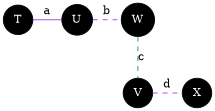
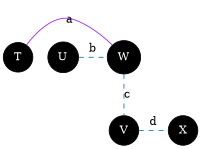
(47, 20) -> (69, 19)
(107, 20) -> (93, 57)
(167, 93) -> (153, 130)
